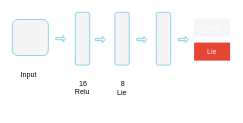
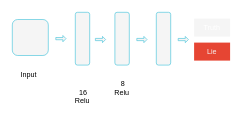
(83, 92) -> (83, 101)
(123, 93) -> (123, 93)
